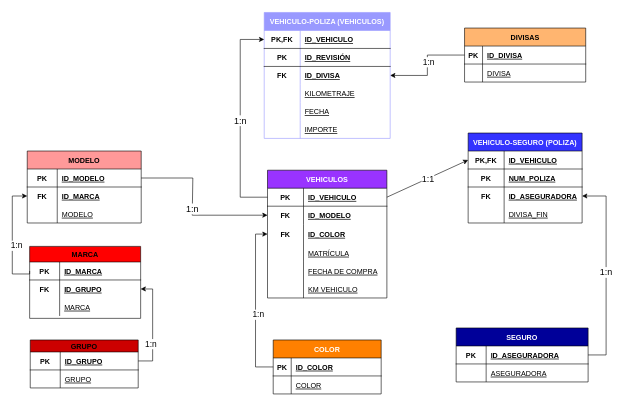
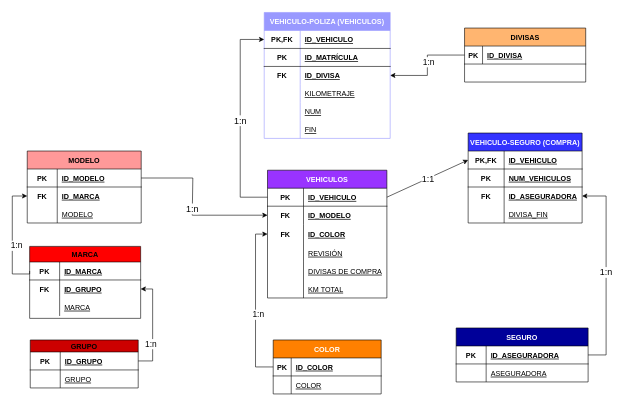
(327, 58) -> (329, 58)
(534, 73) -> none
(315, 112) -> (311, 112)
(319, 130) -> (311, 130)
(525, 142) -> (525, 142)
(529, 178) -> (535, 178)
(326, 253) -> (324, 253)
(336, 271) -> (341, 271)
(329, 289) -> (323, 289)
